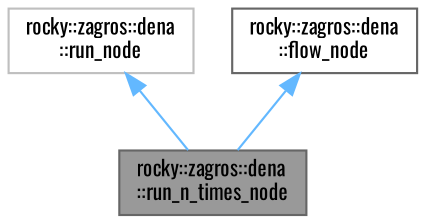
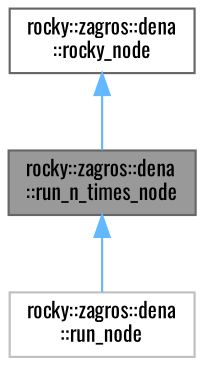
(325, 41) -> (102, 41)
(164, 120) -> (102, 265)
